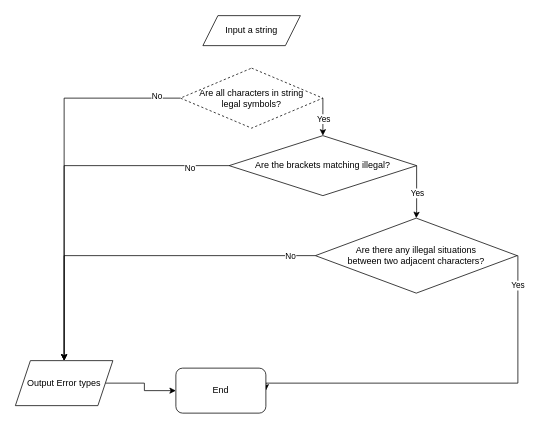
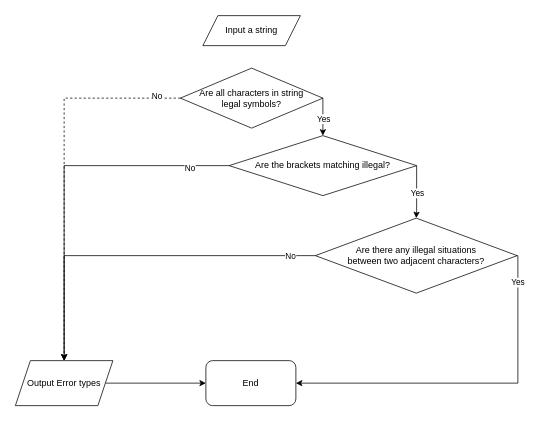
(76, 98) -> (76, 98)
(252, 98) -> (252, 98)
(221, 390) -> (251, 383)
